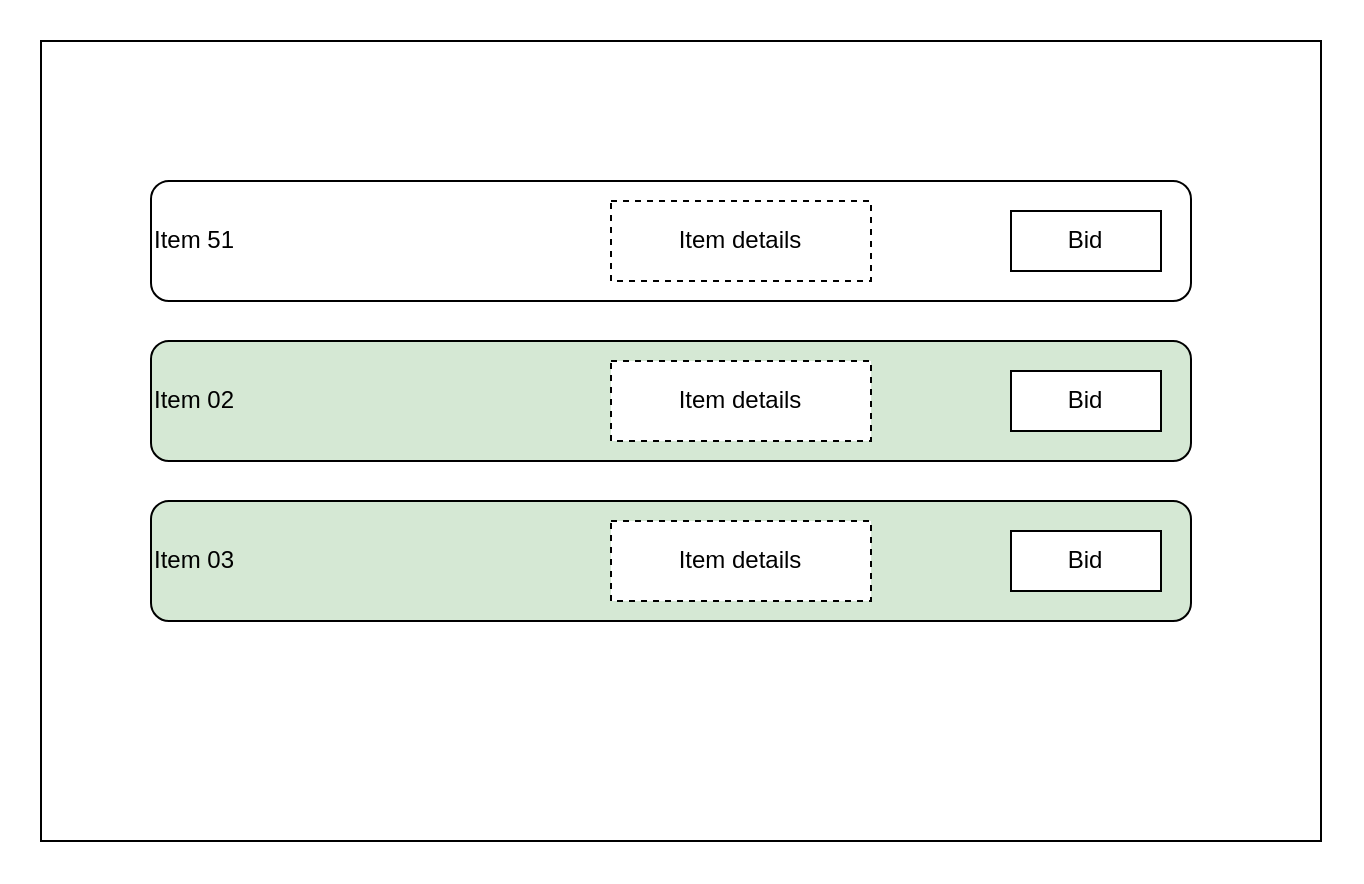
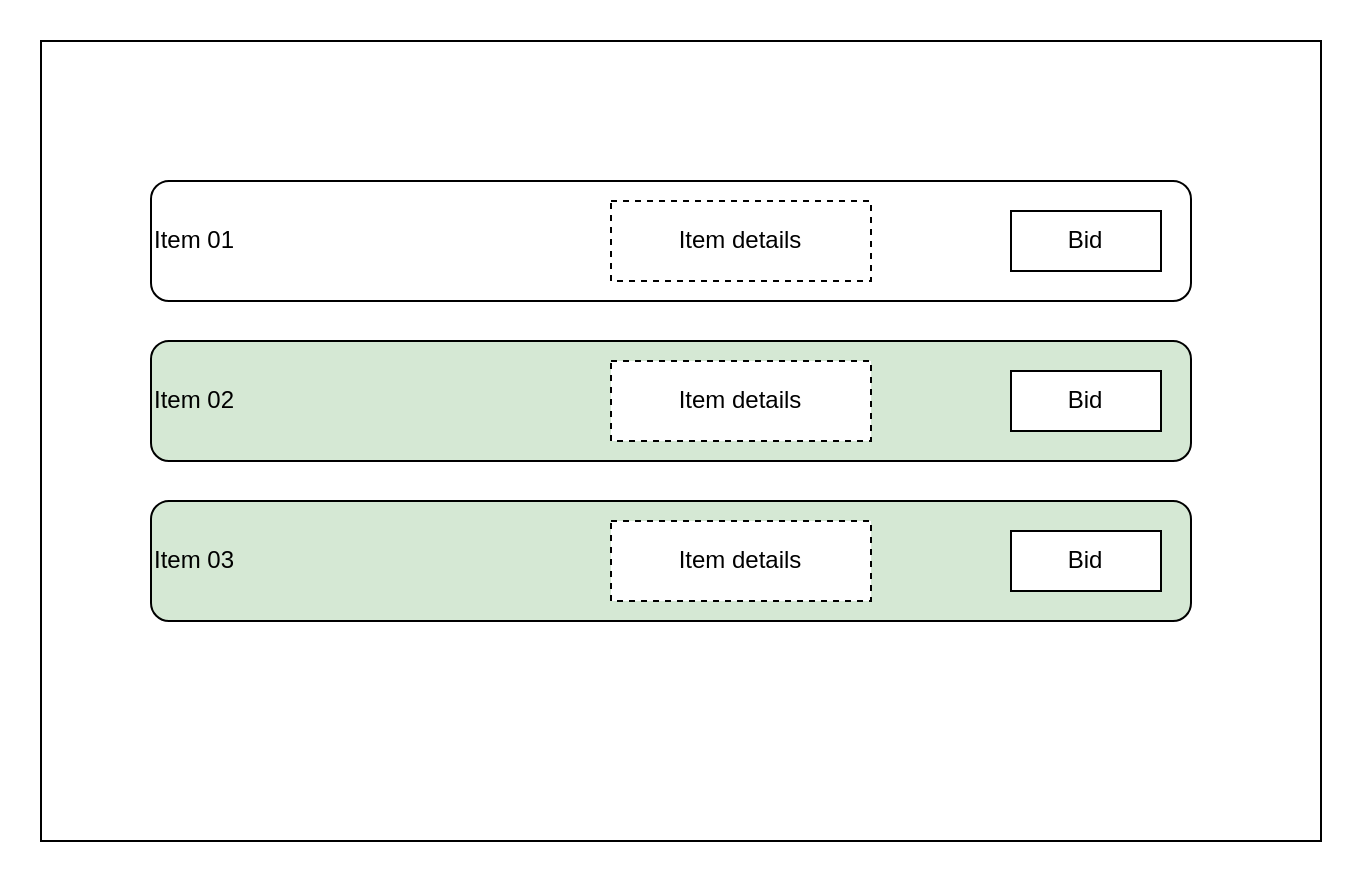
(199, 241) -> (199, 241)
